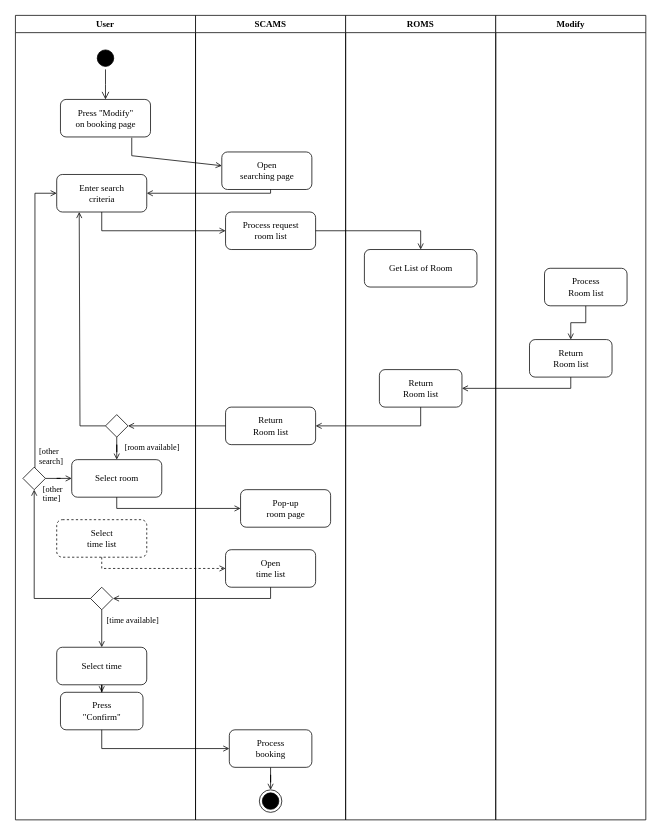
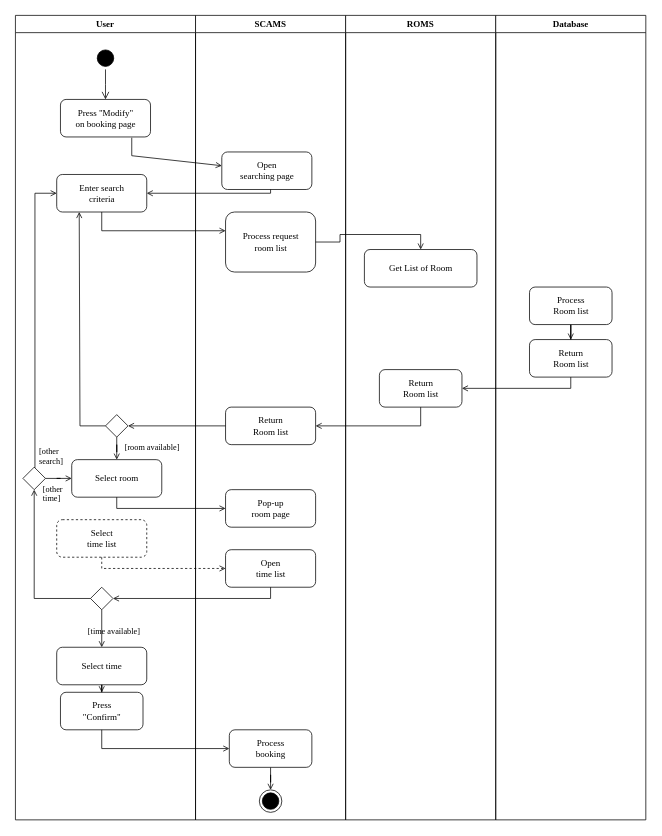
(570, 24) -> (570, 24)
(270, 231) -> (270, 242)
(585, 287) -> (570, 306)
(285, 508) -> (270, 508)
(139, 621) -> (120, 632)
